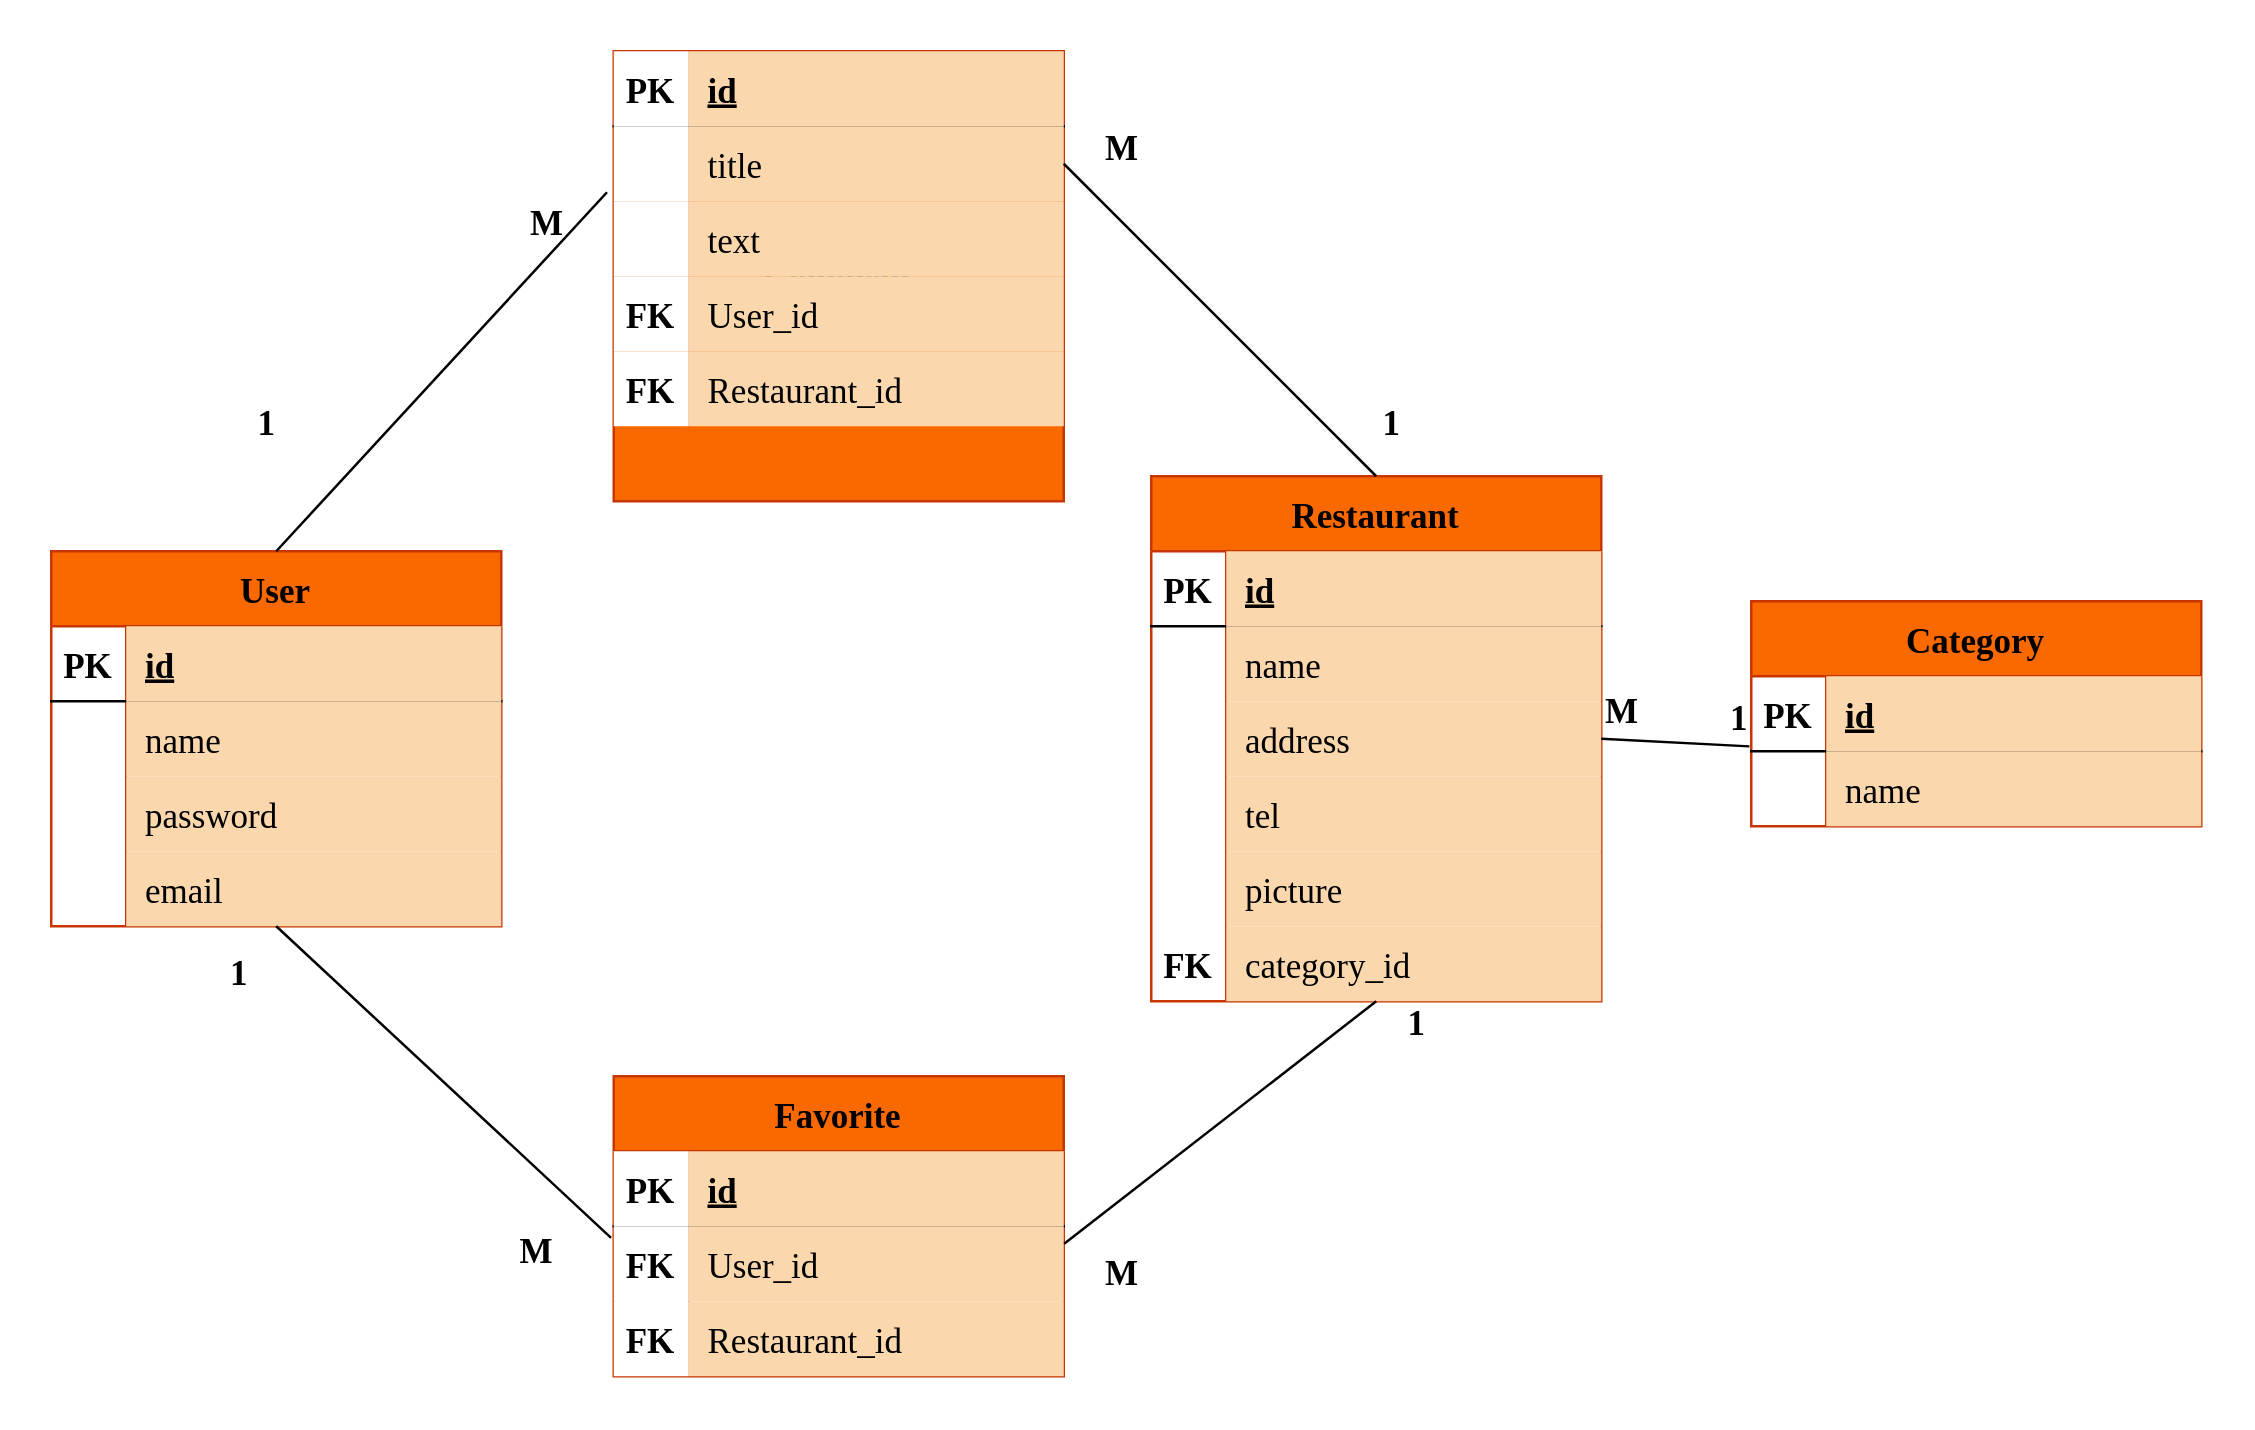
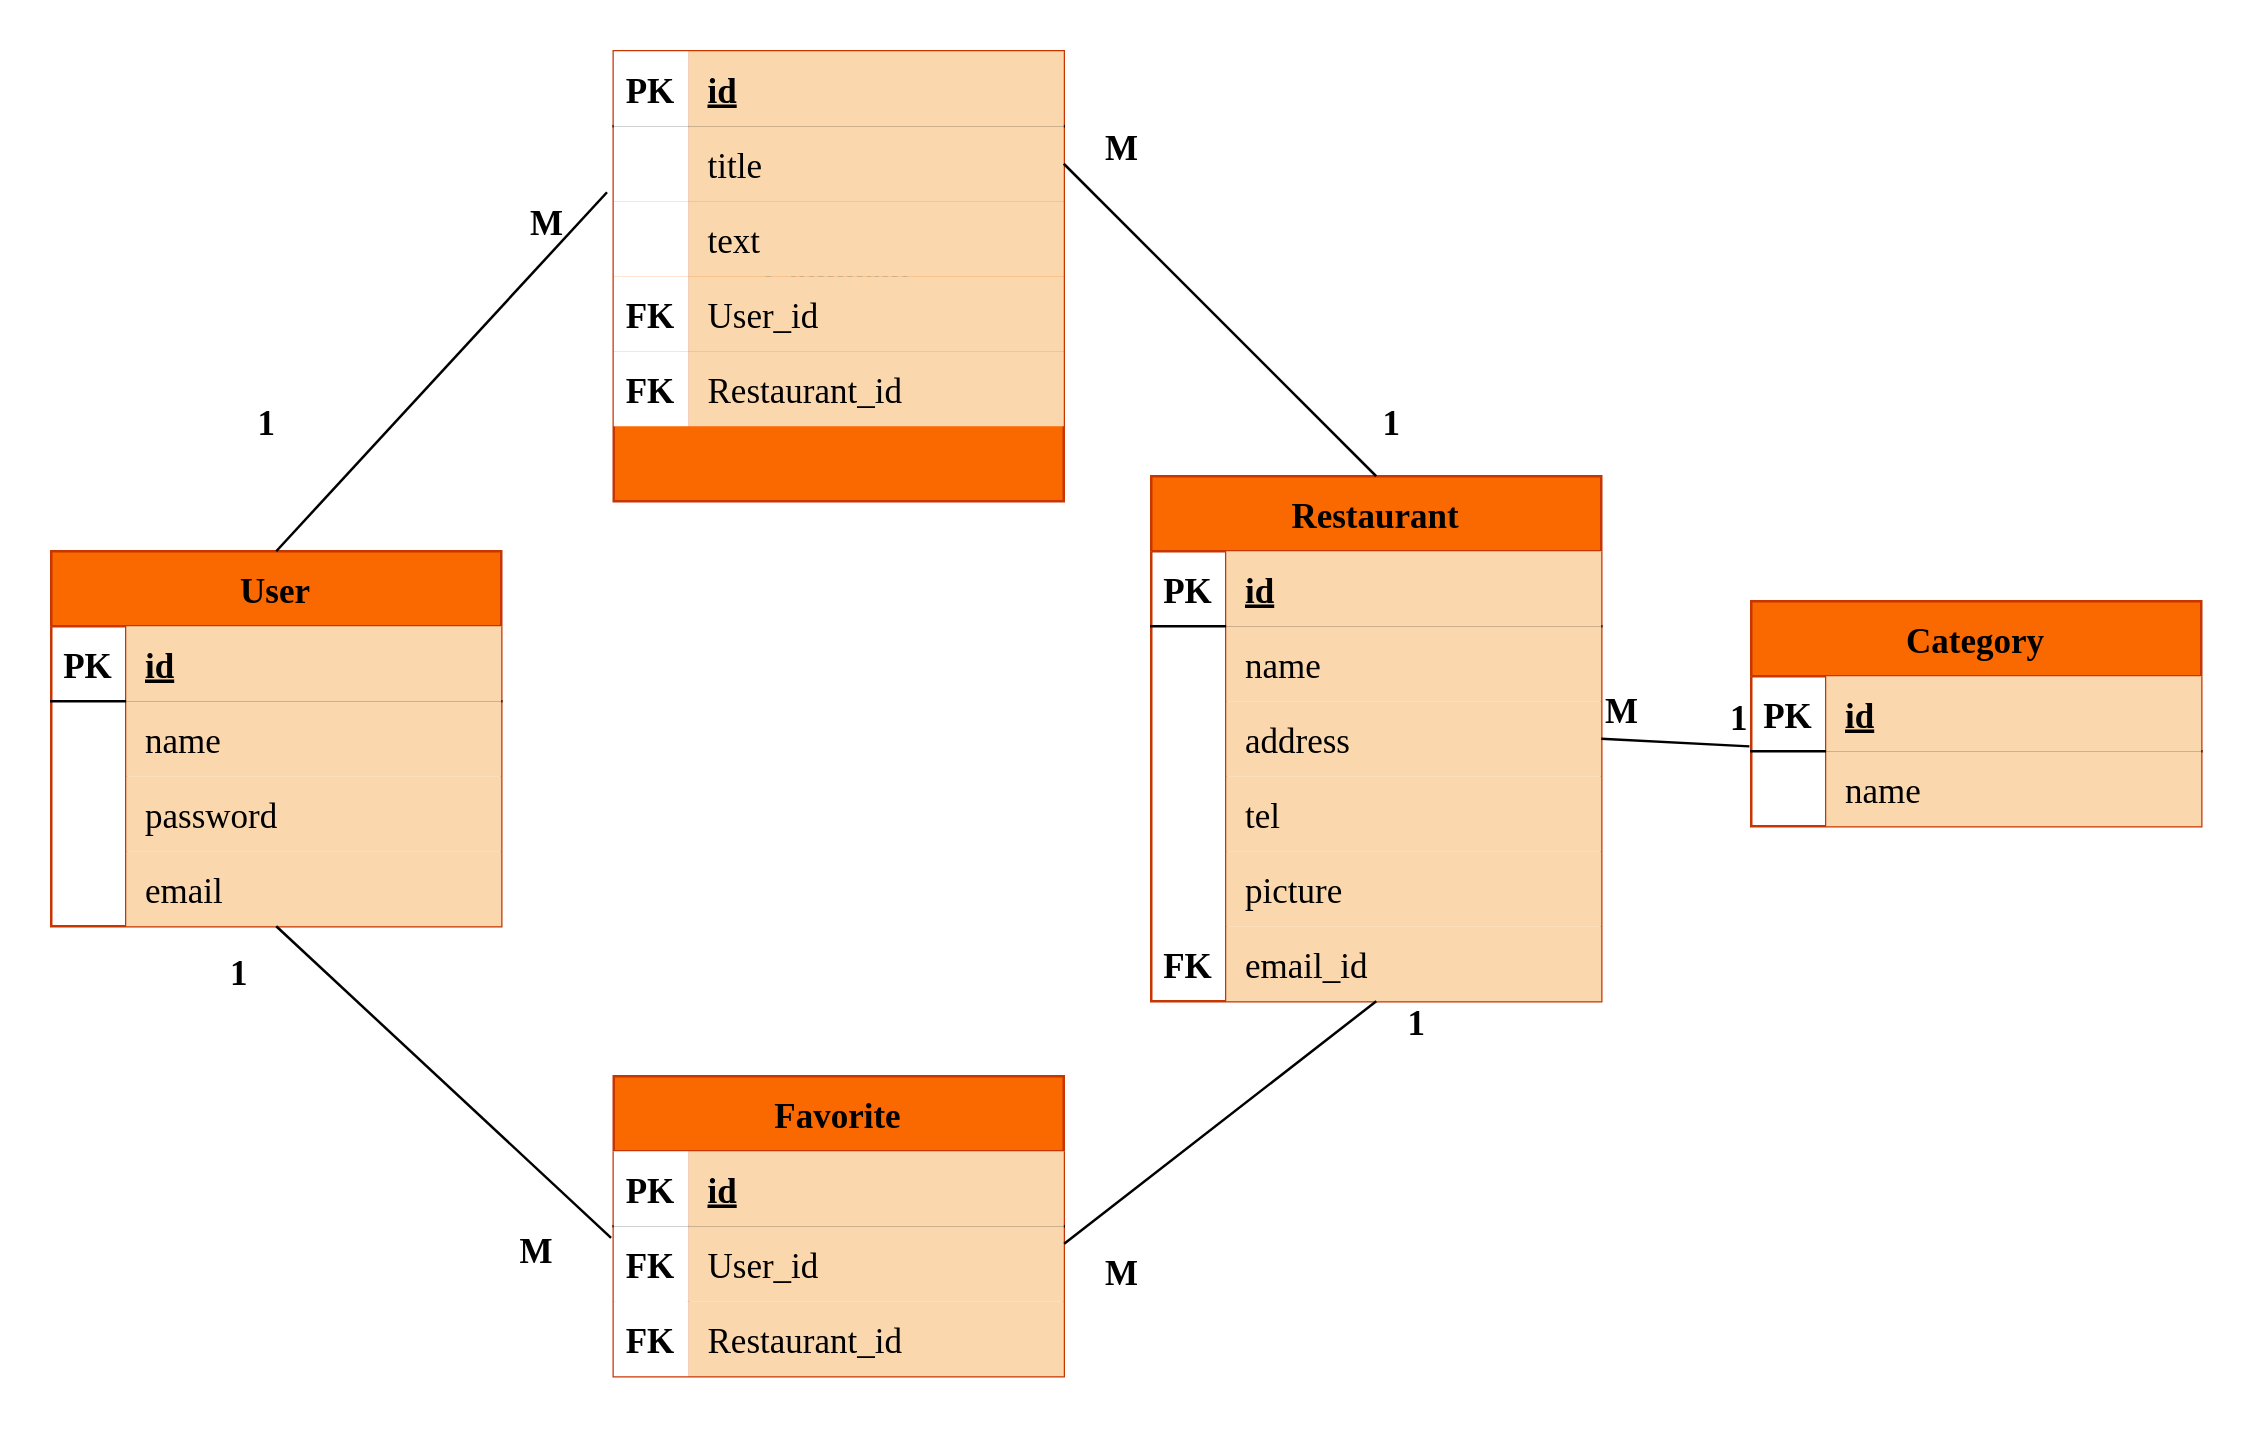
(1348, 966) -> (1310, 966)
